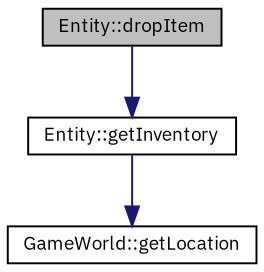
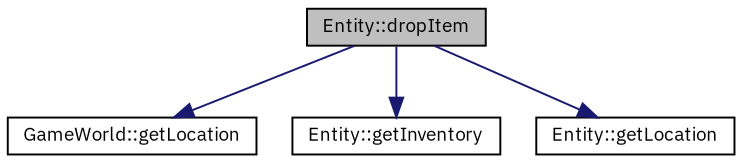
none -> (635, 136)
(132, 181) -> (273, 78)
